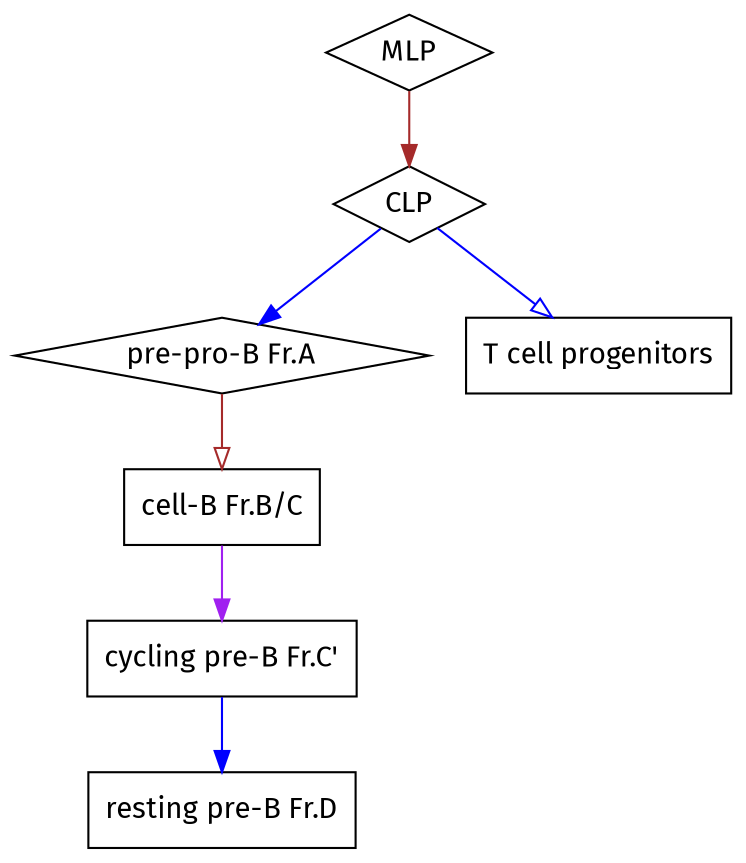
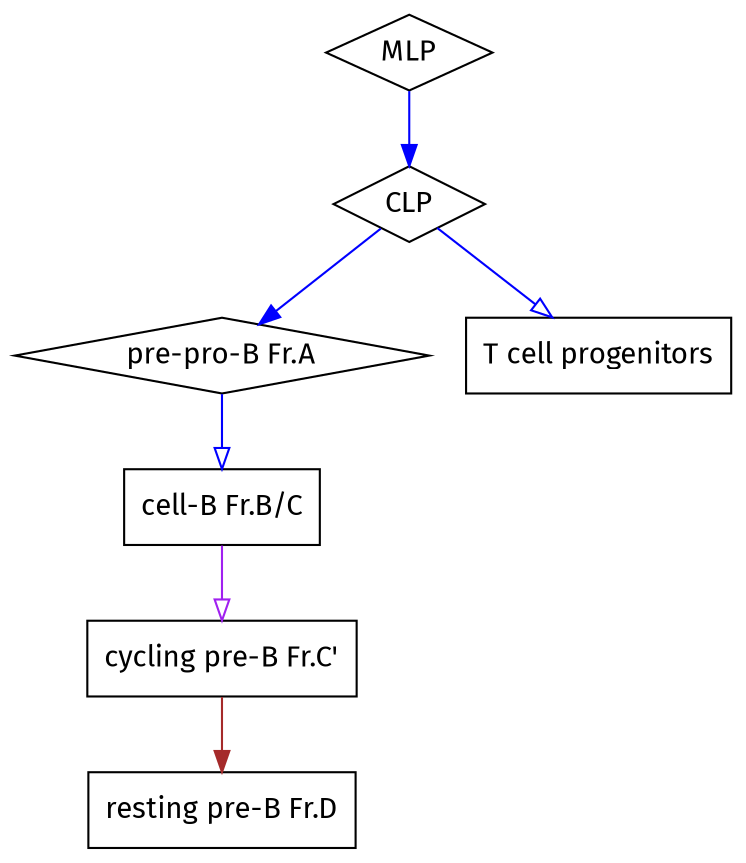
(409, 118) -> (409, 118)
(222, 421) -> (222, 421)
(222, 573) -> (222, 573)
(222, 724) -> (222, 724)
